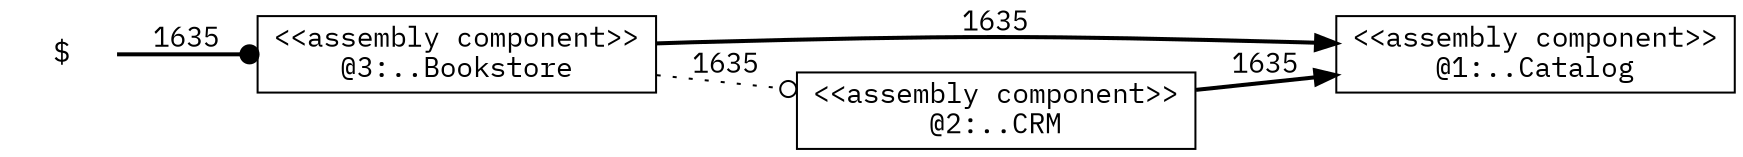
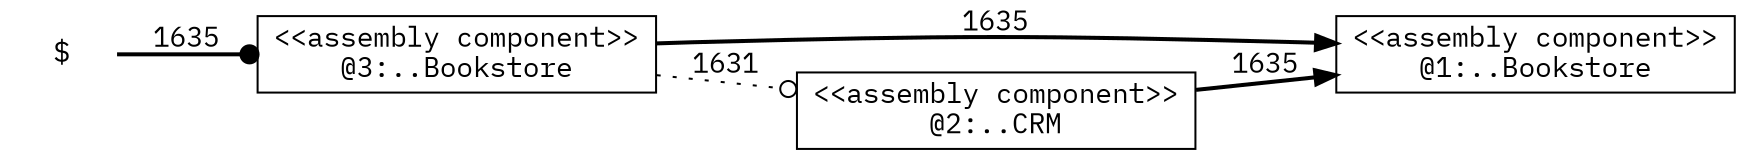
(1536, 54) -> (1536, 54)
(727, 65) -> (727, 65)
